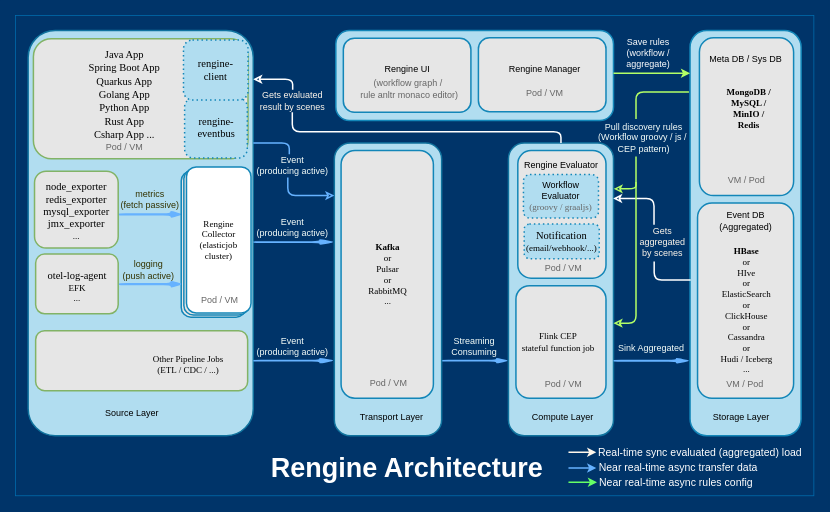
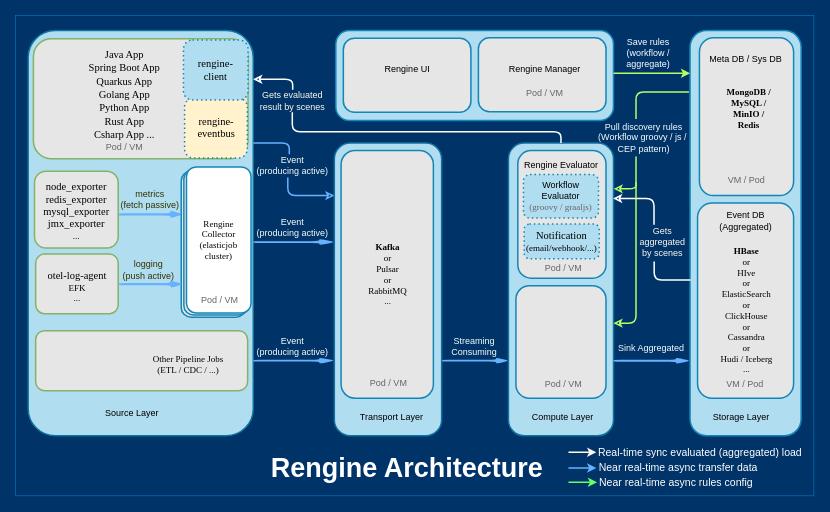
(408, 89) -> none
(216, 128) -> (216, 128)
(558, 342) -> none
